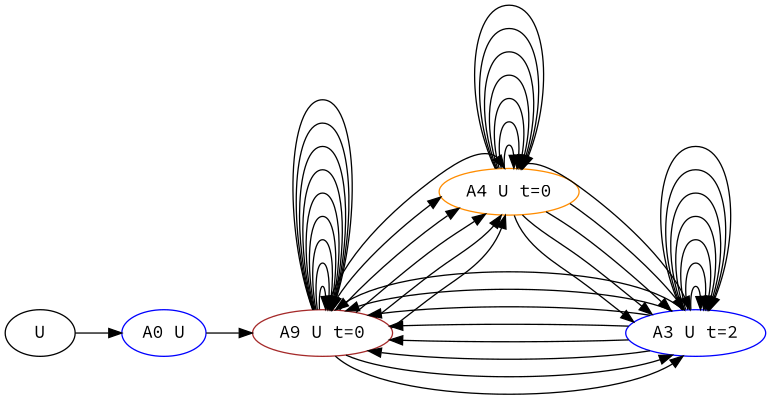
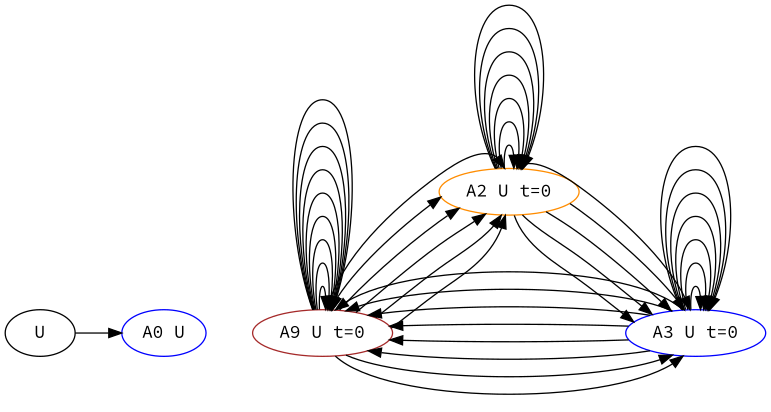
(509, 192) -> (509, 192)
(223, 333) -> none
(696, 333) -> (696, 333)
